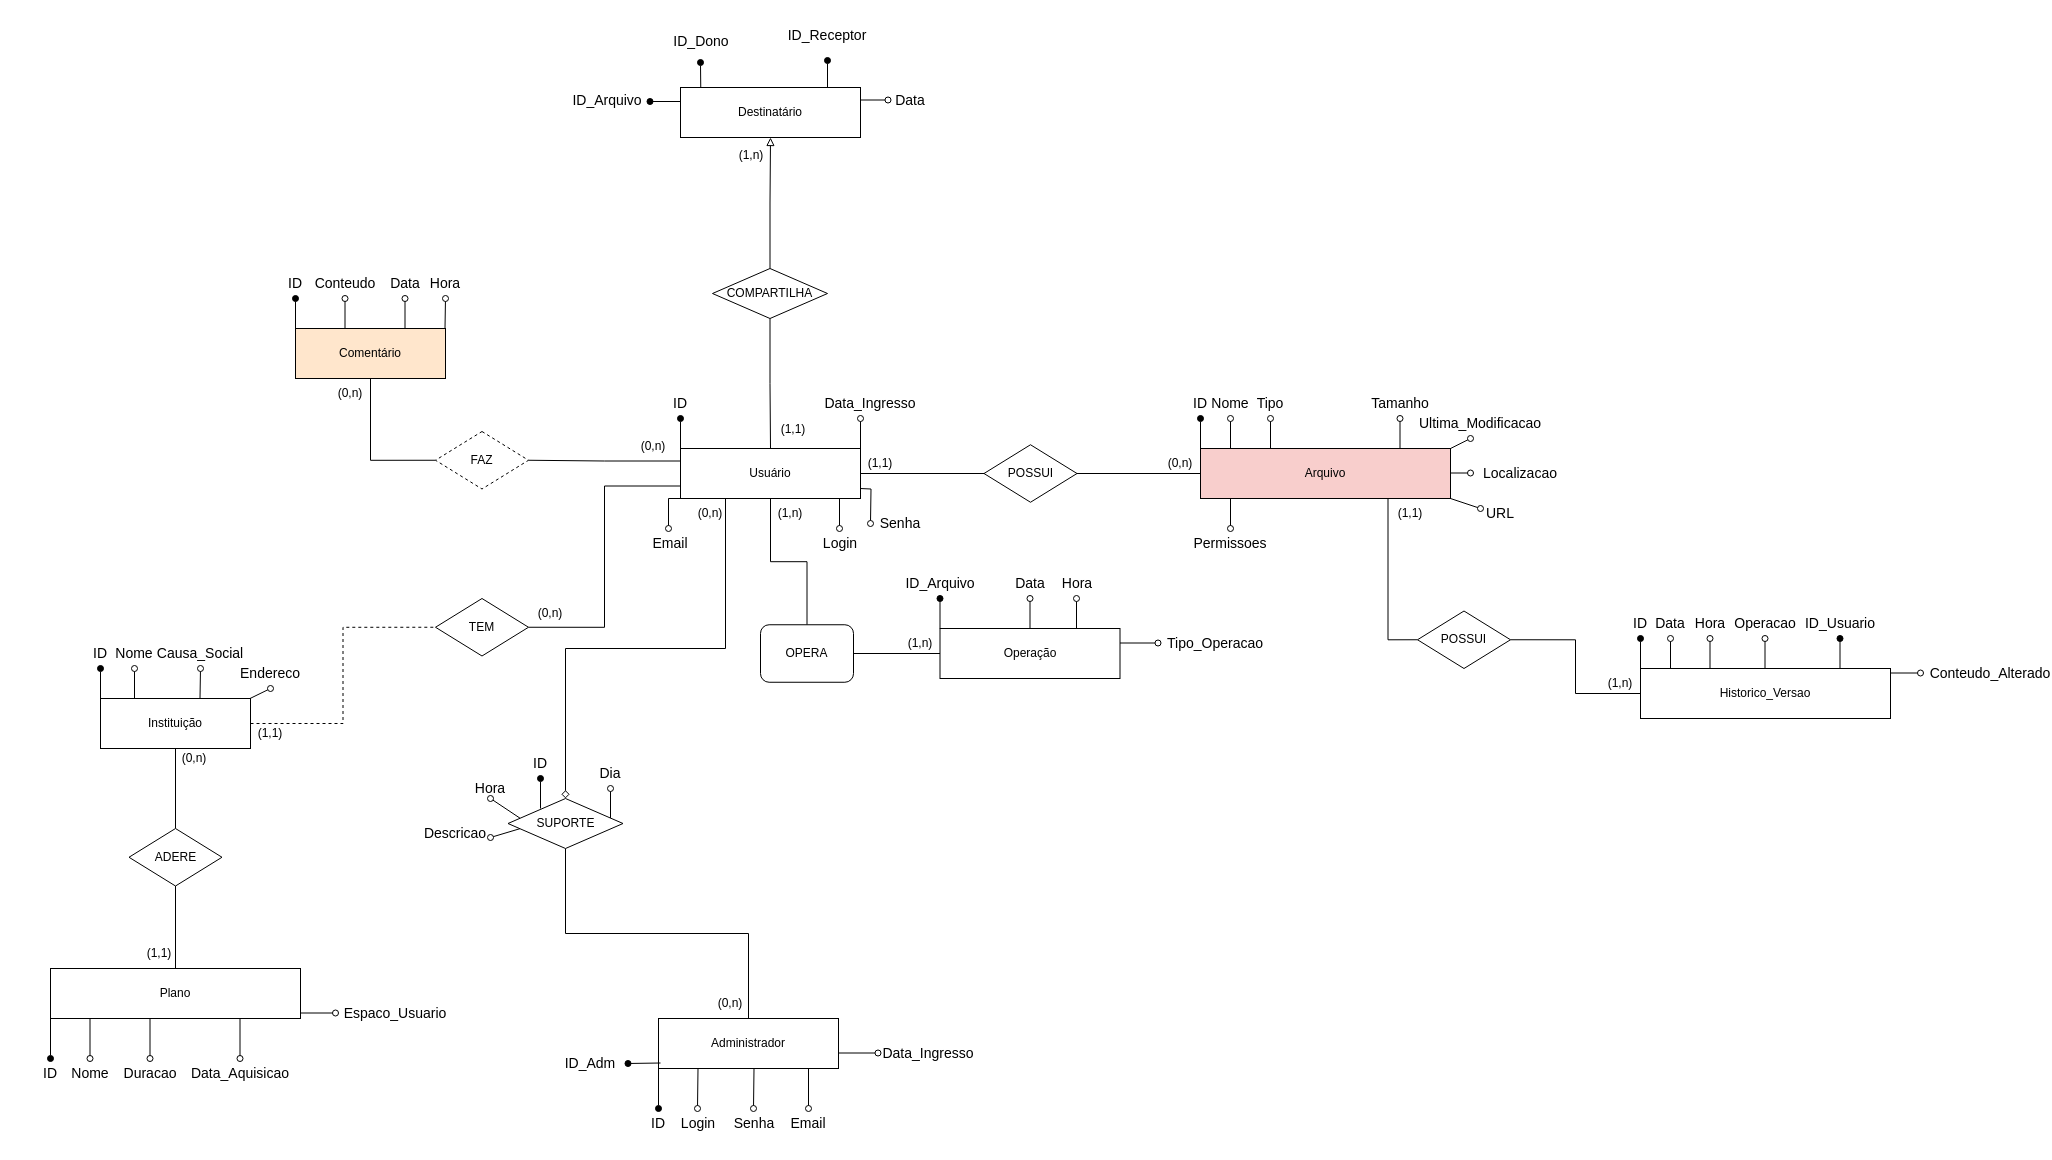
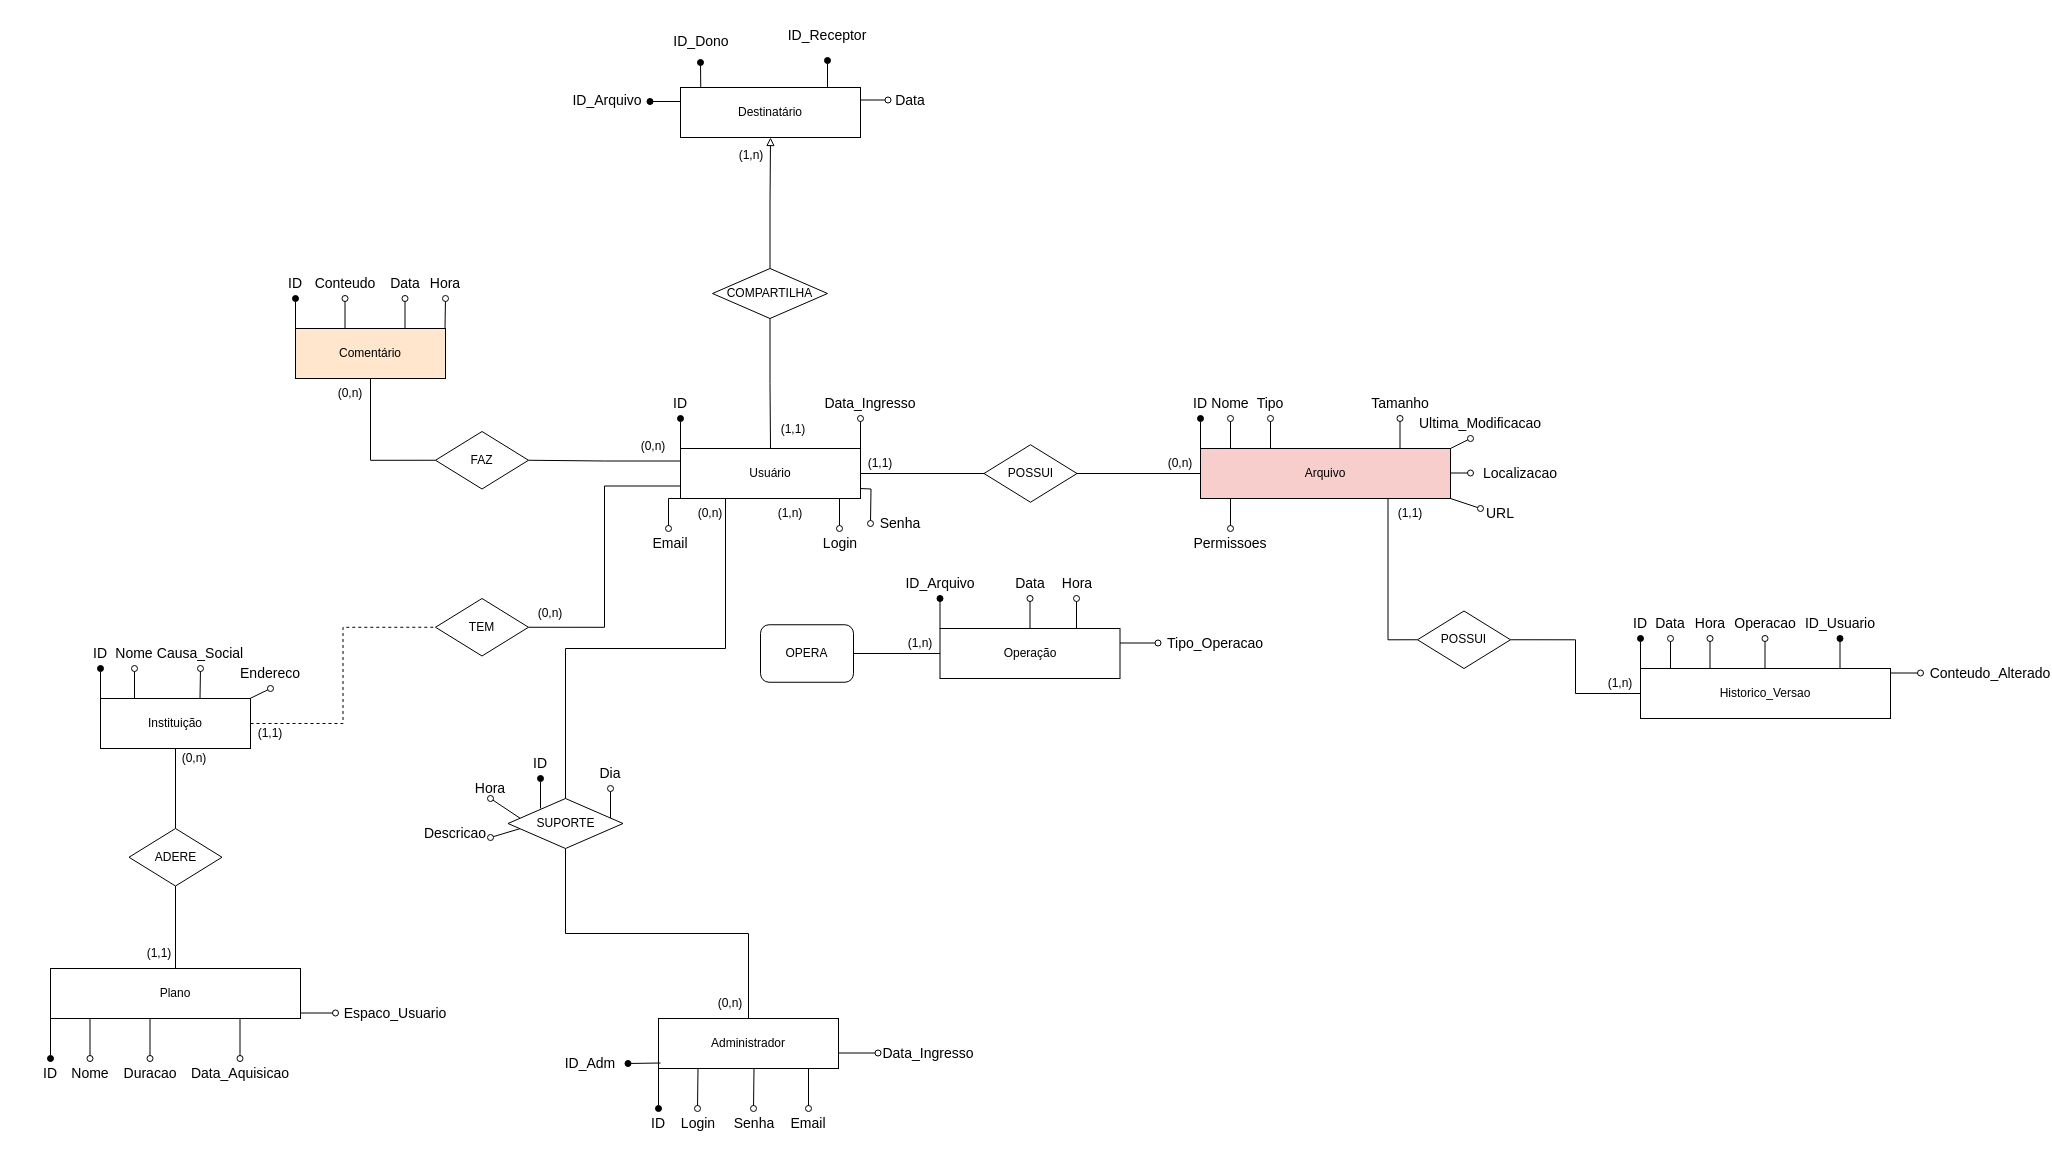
(482, 460) -> (482, 460)
(789, 562) -> none
(566, 790) -> (566, 794)
